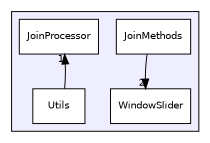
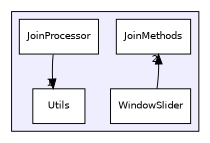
(146, 67) -> (158, 76)
(65, 76) -> (52, 67)
